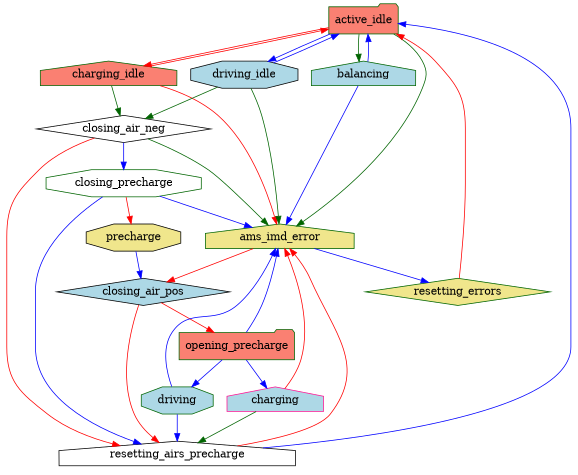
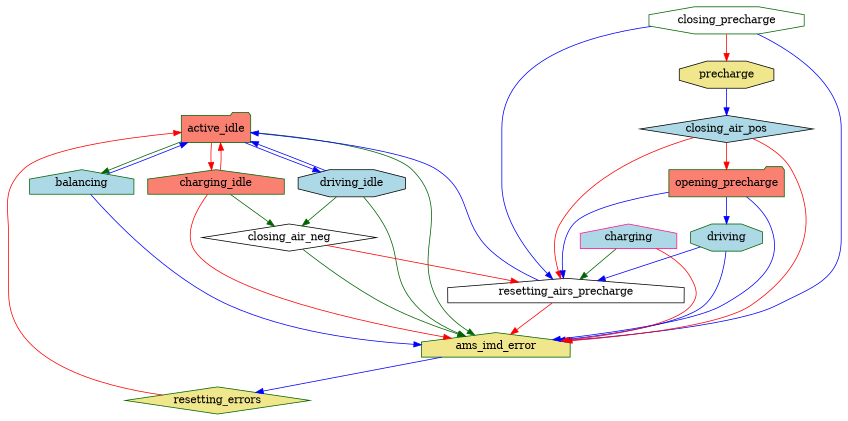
(124, 152) -> none
(214, 264) -> (761, 297)
(254, 371) -> (596, 211)
